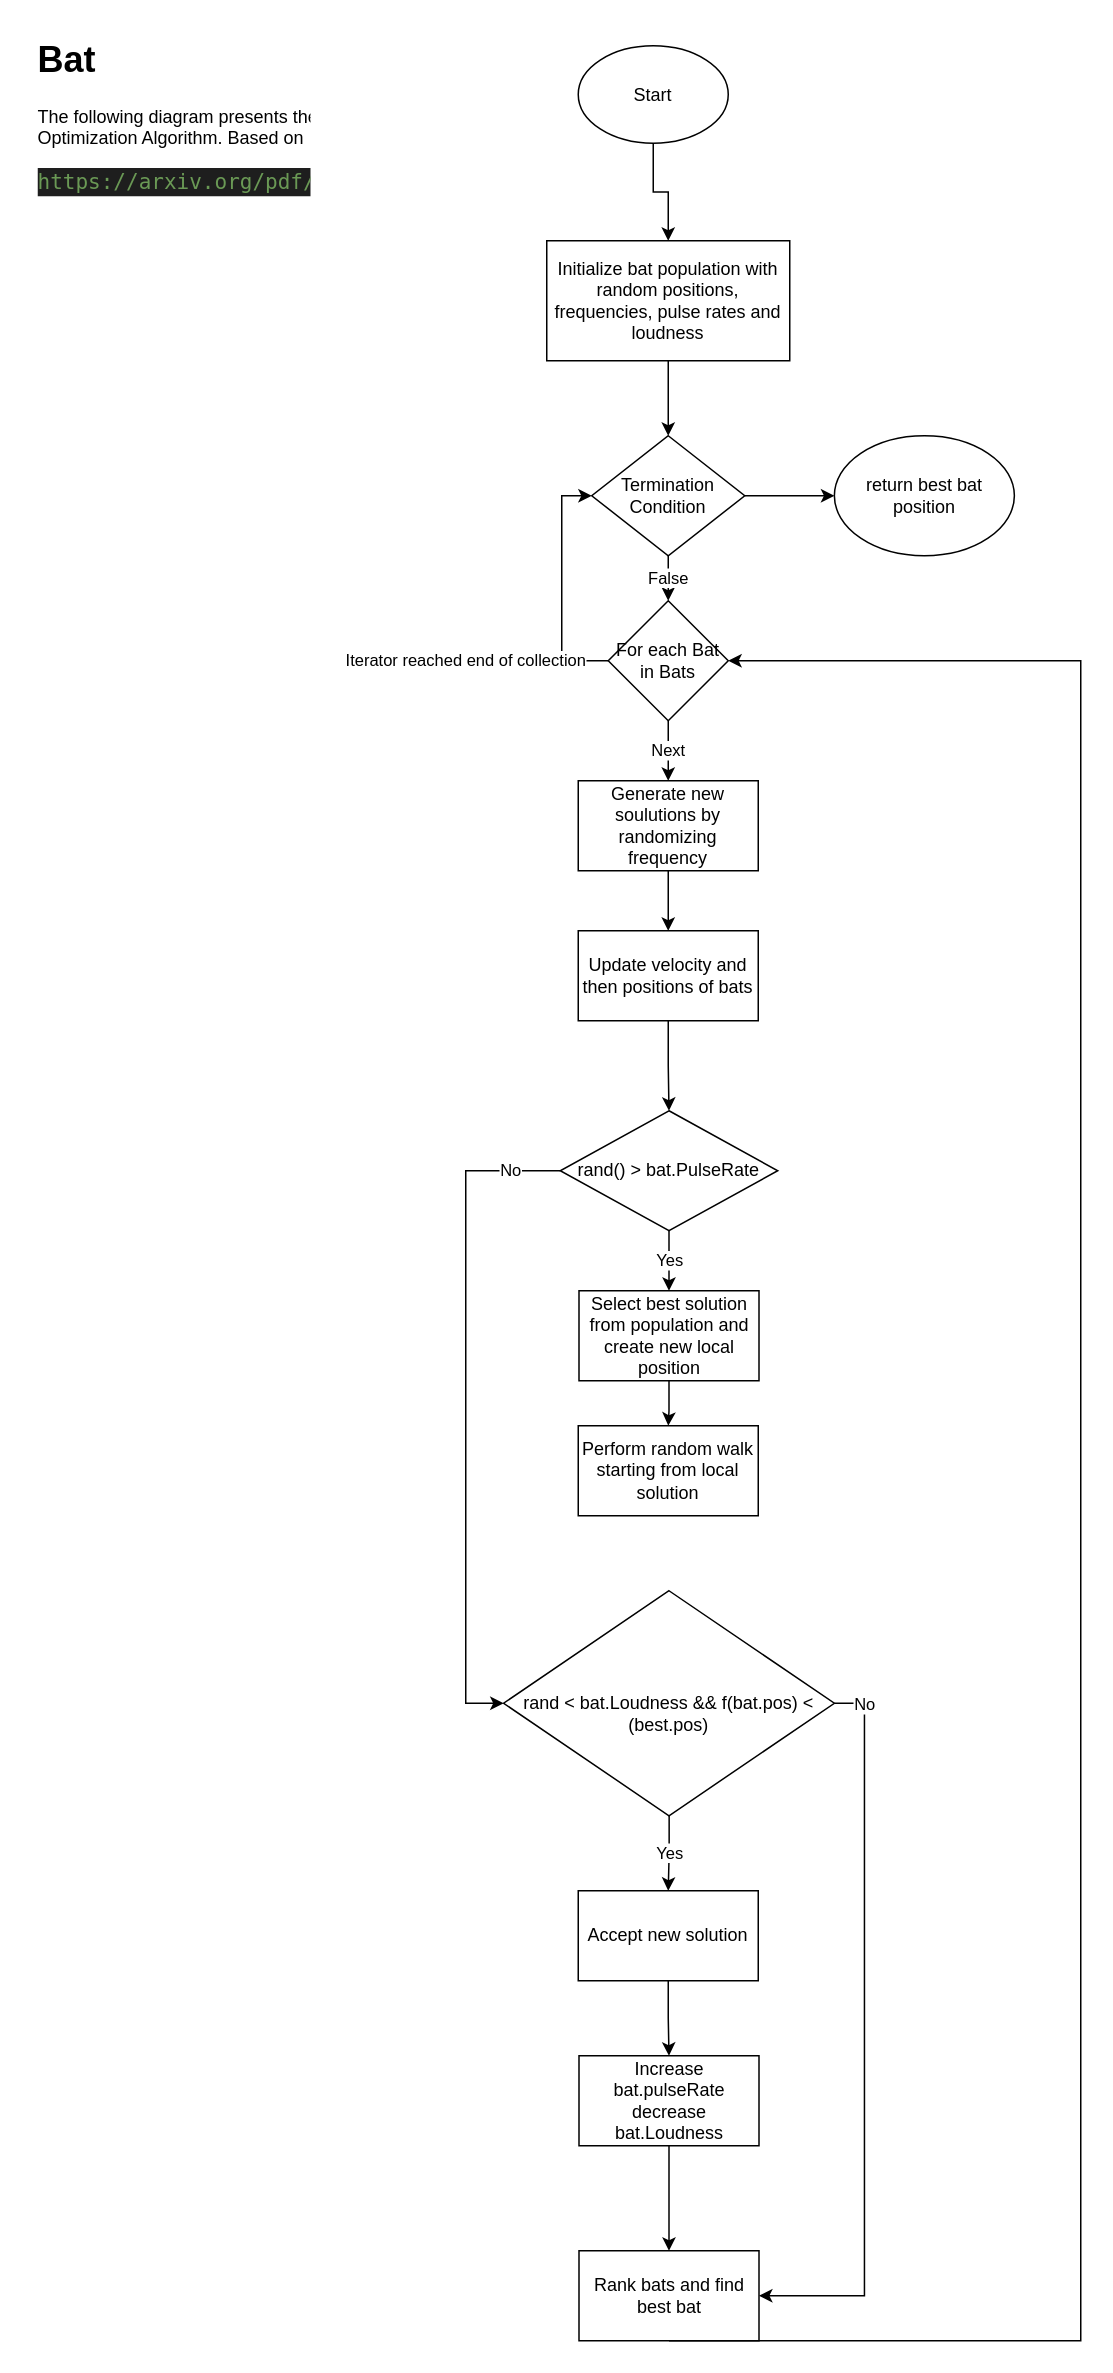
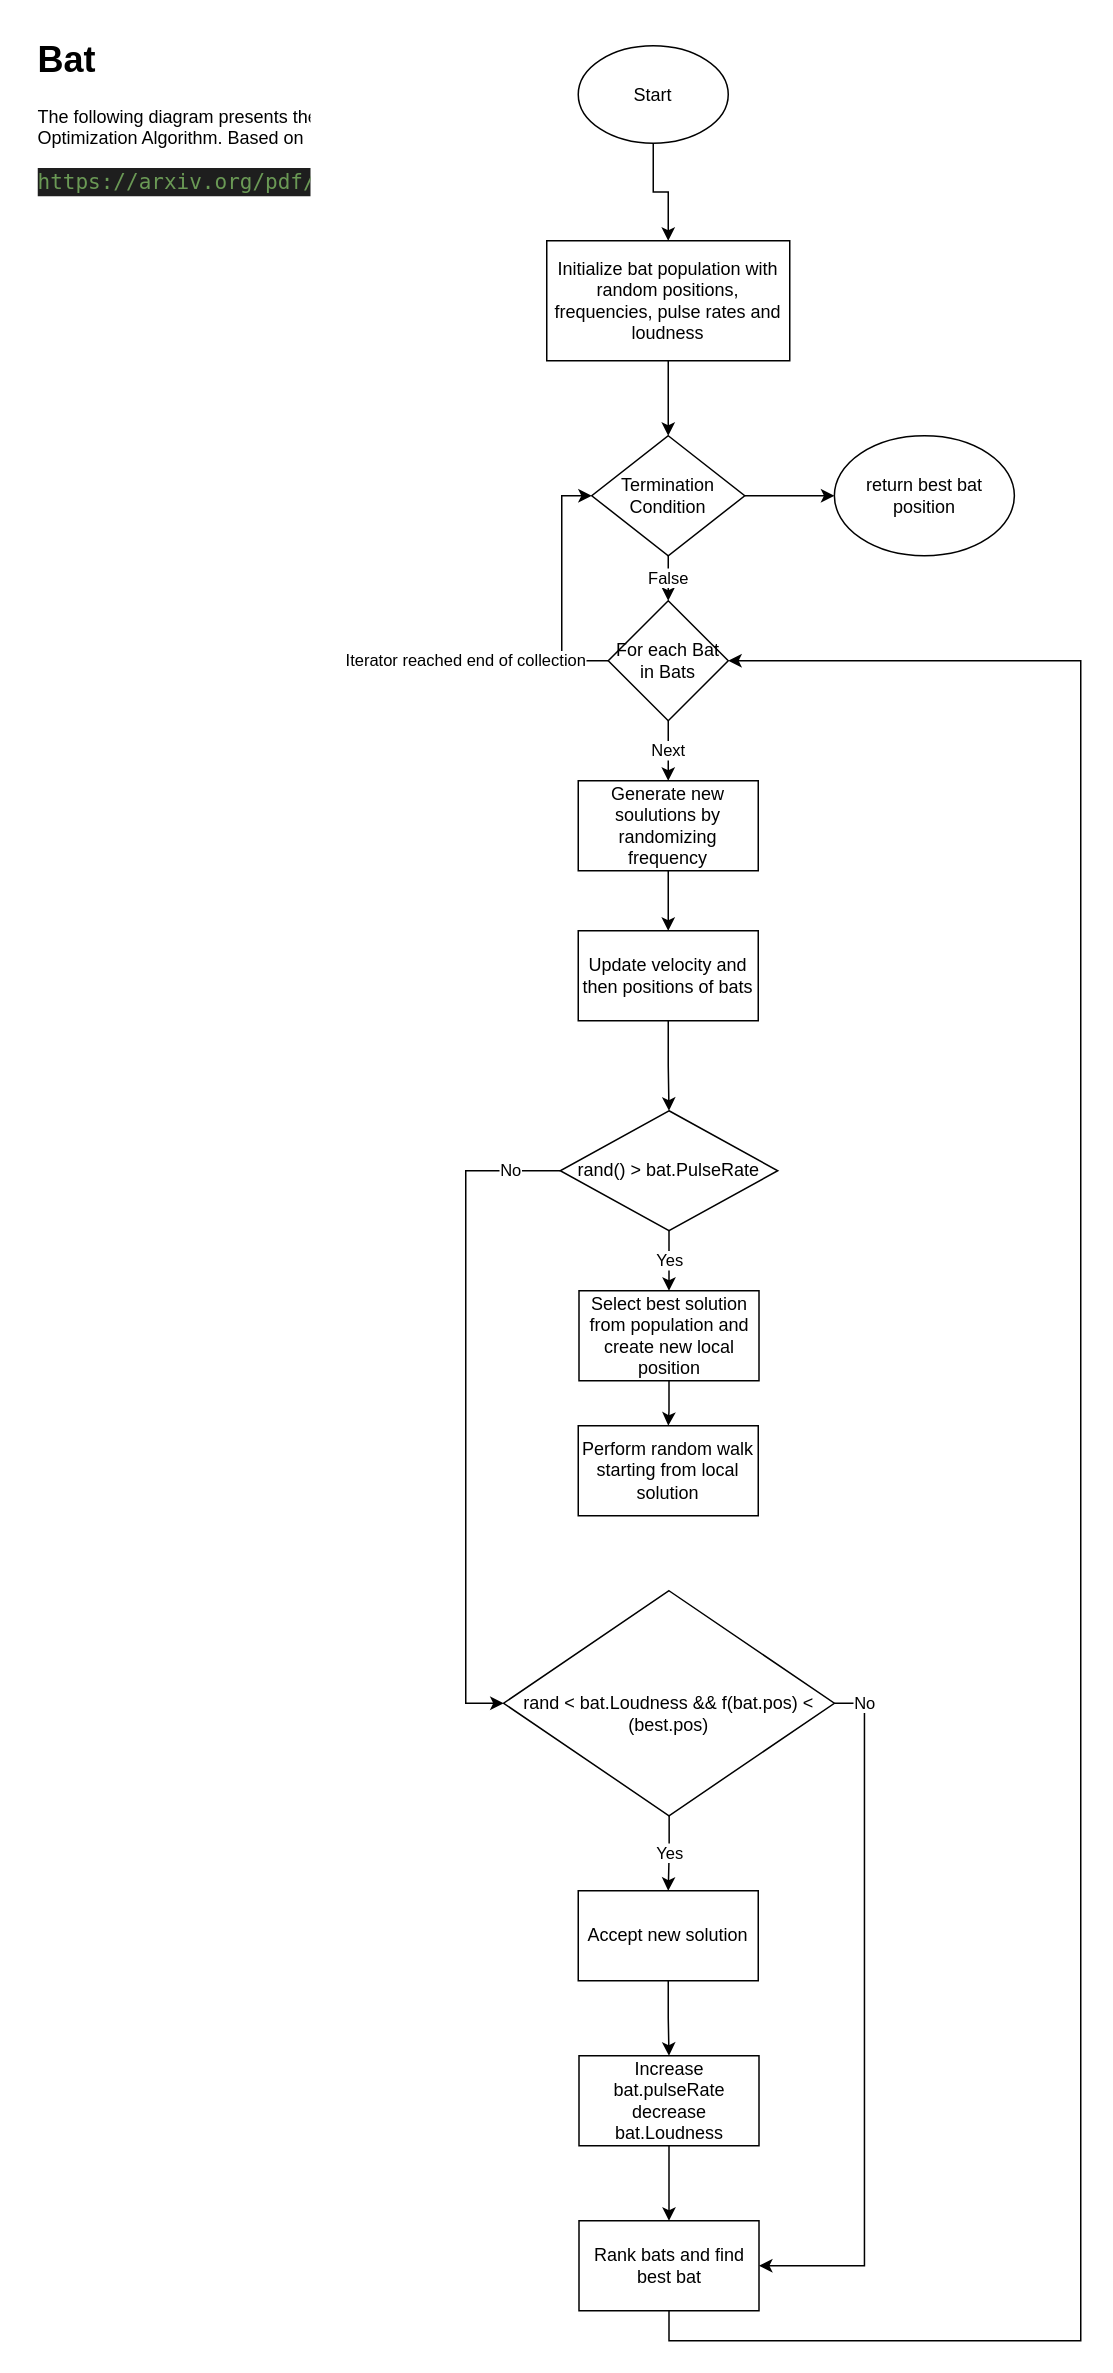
(669, 2296) -> (669, 2266)
